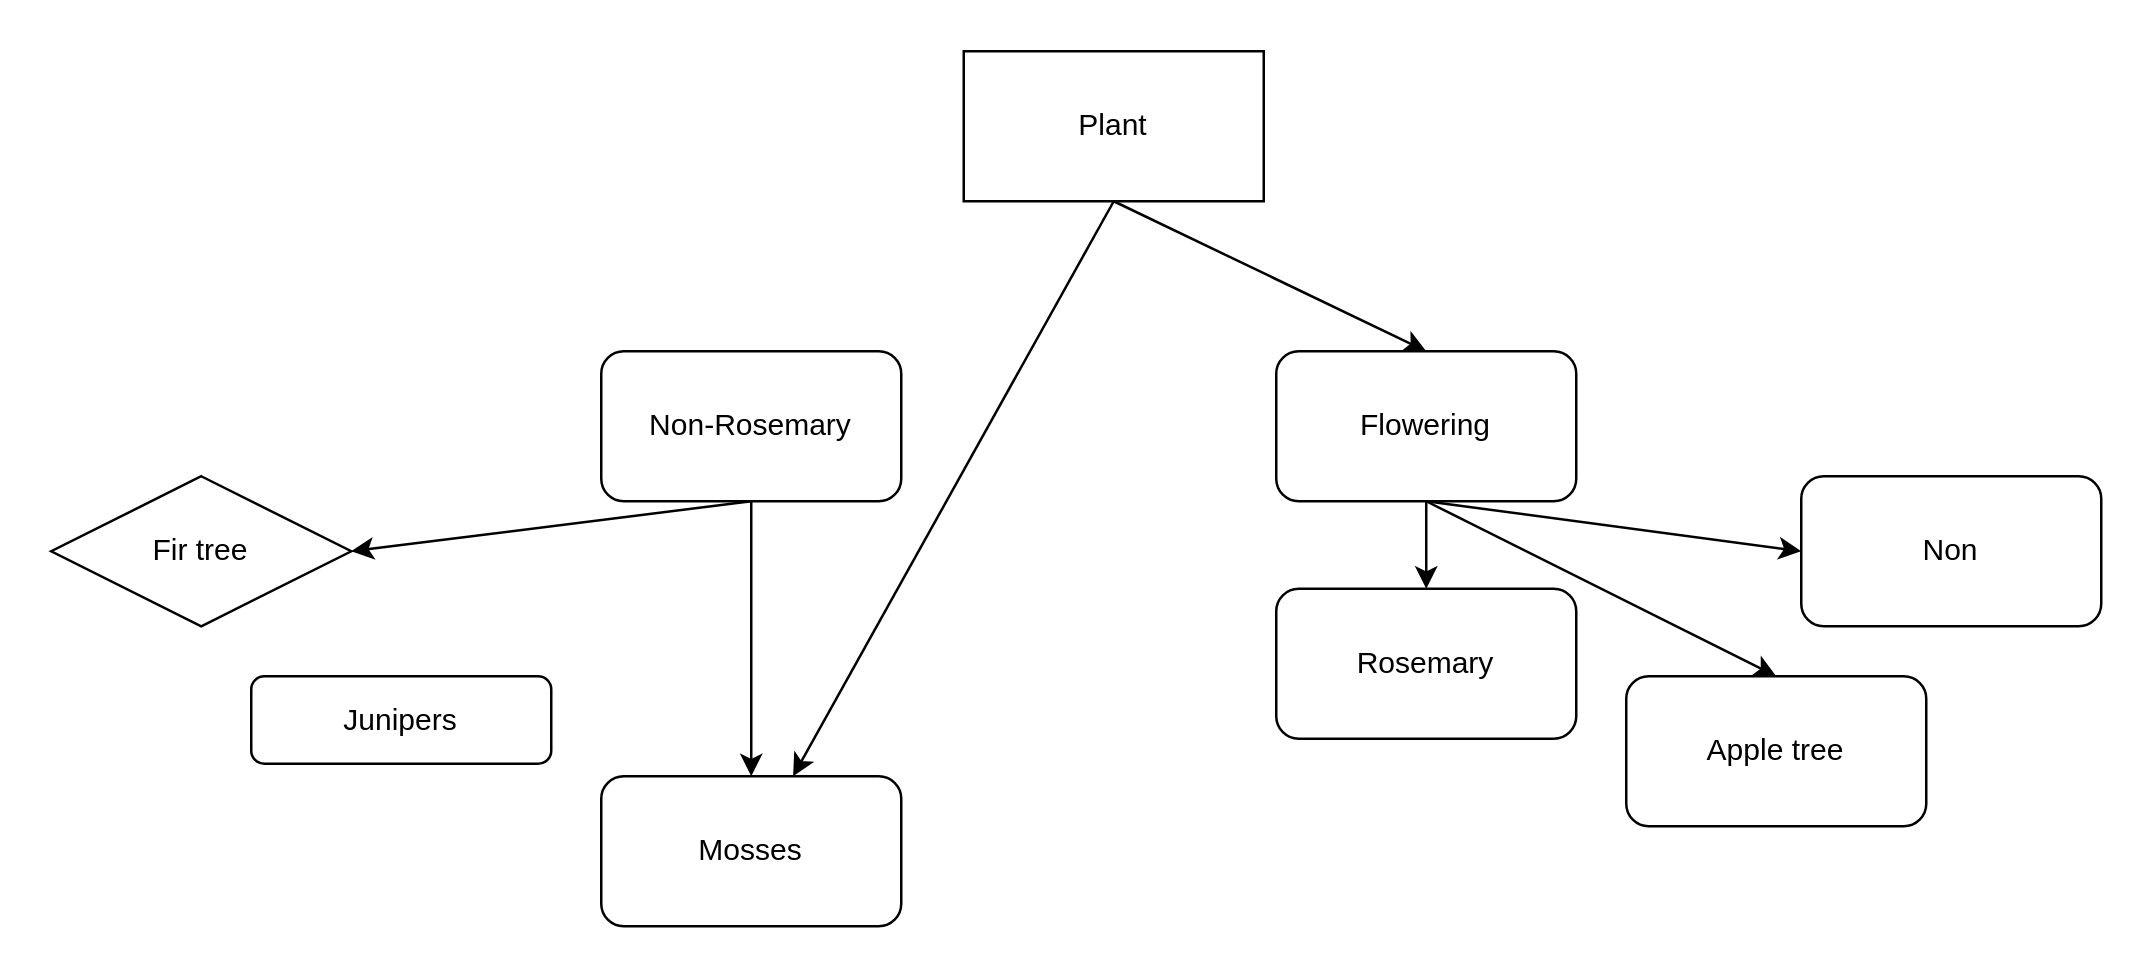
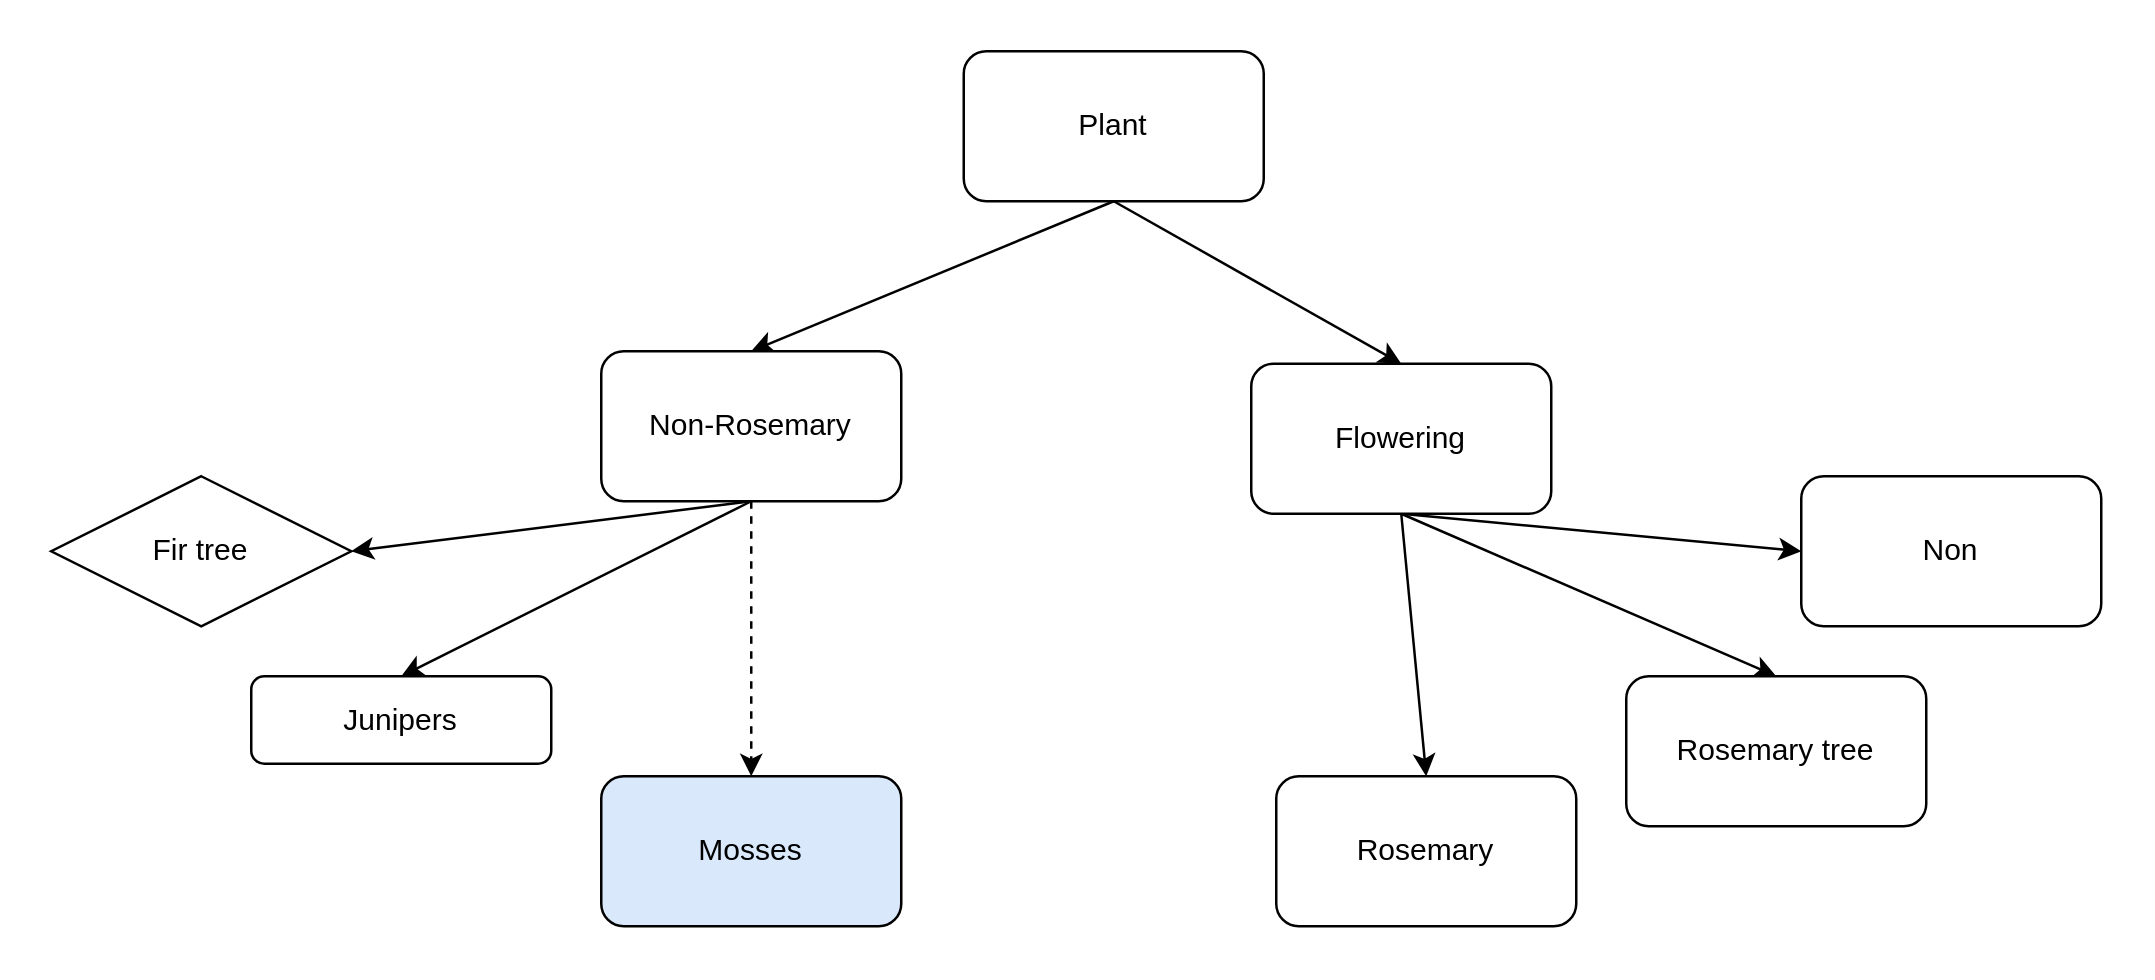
(1114, 126) -> (1114, 126)
(1426, 426) -> (1401, 439)
(956, 484) -> (939, 274)
none -> (580, 587)
(751, 632) -> (751, 632)
(1426, 664) -> (1426, 851)
(1776, 751) -> (1776, 751)
(751, 851) -> (751, 851)
